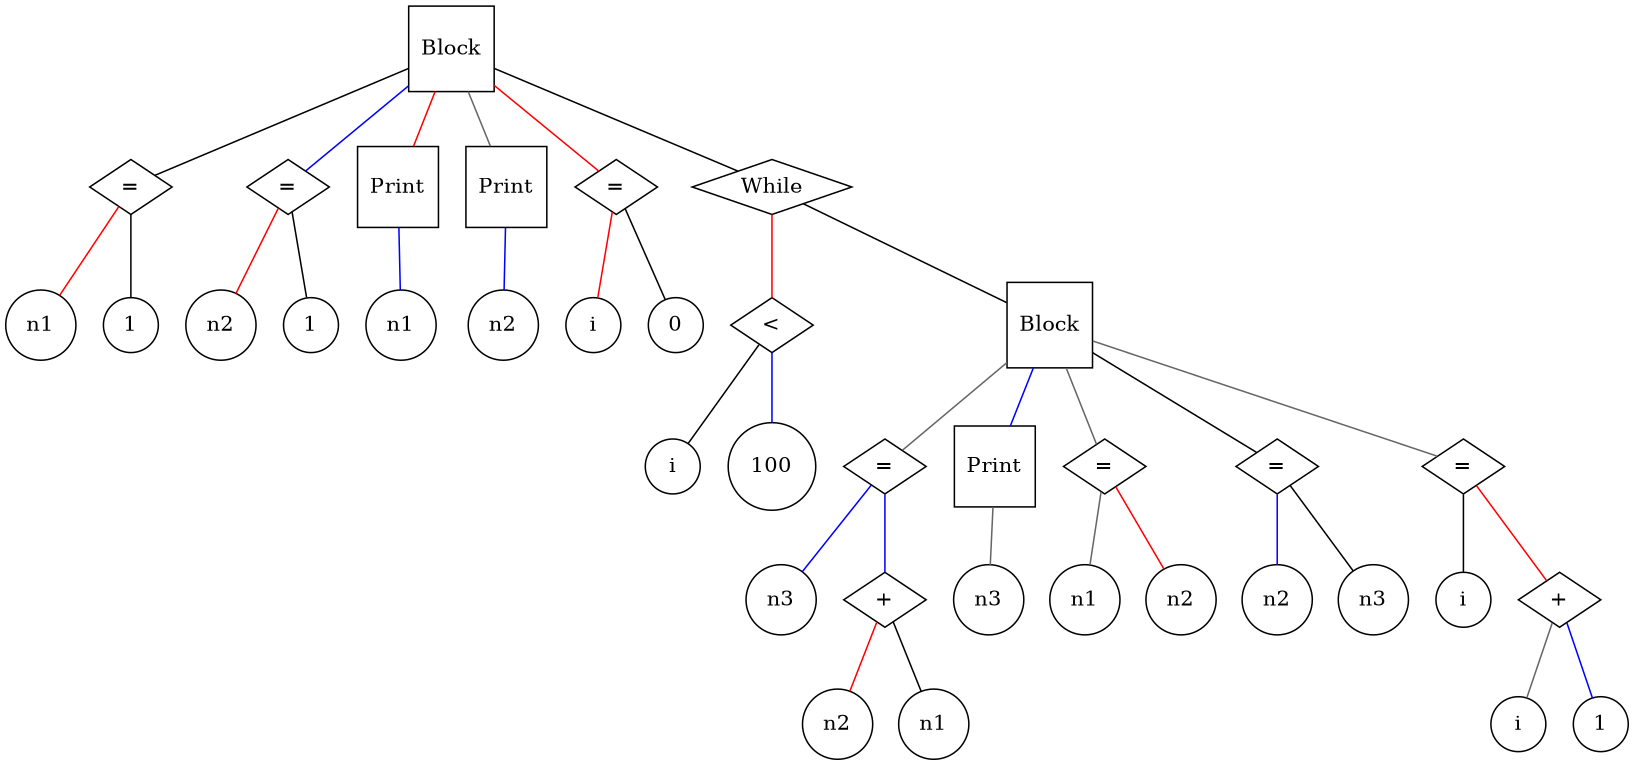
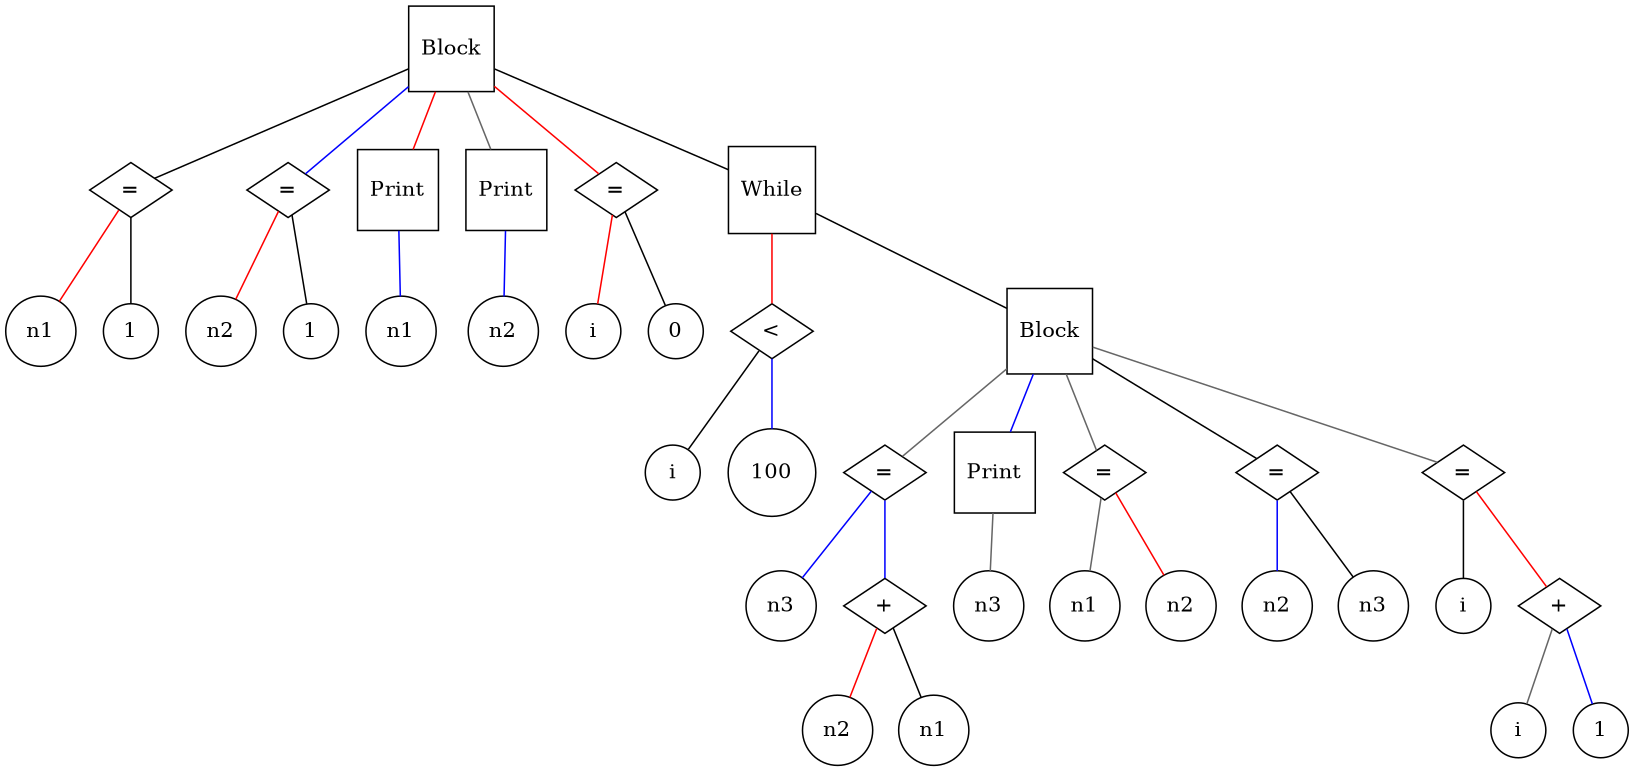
(772, 187) -> (772, 190)
